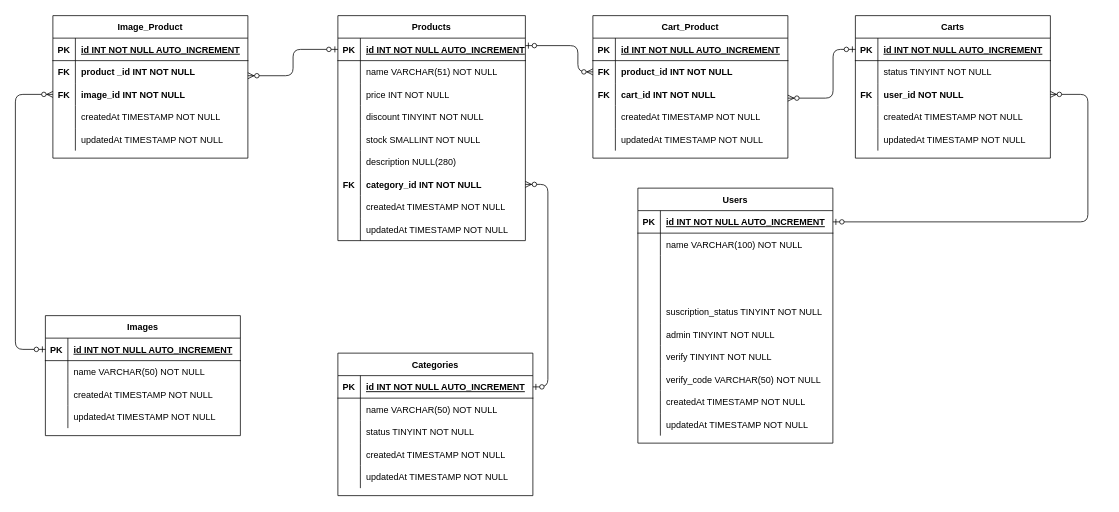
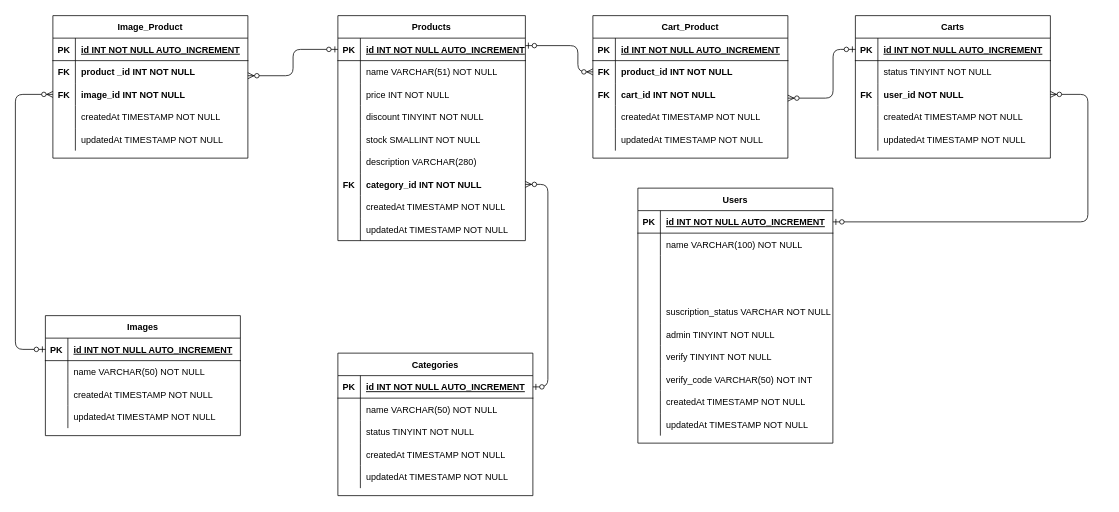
(415, 162) -> (423, 162)
(748, 312) -> (748, 312)
(742, 380) -> (739, 380)
